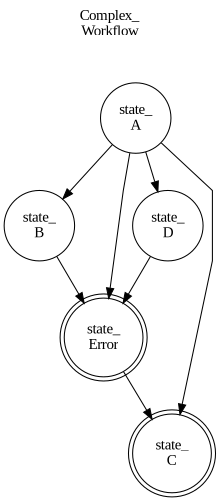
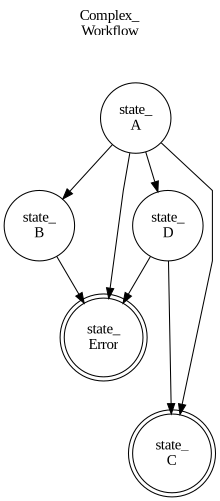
(135, 391) -> (170, 332)
